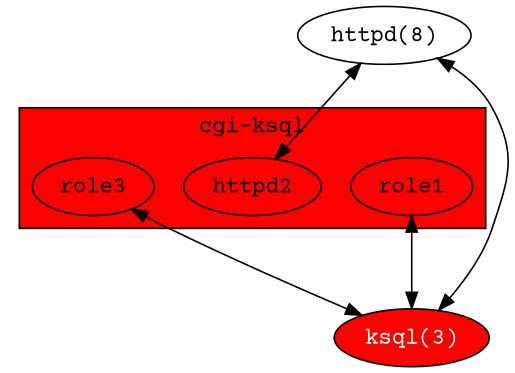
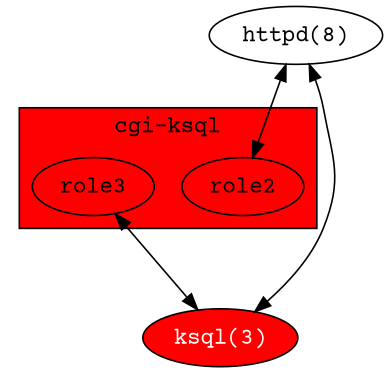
(253, 187) -> (243, 187)
(412, 187) -> none
